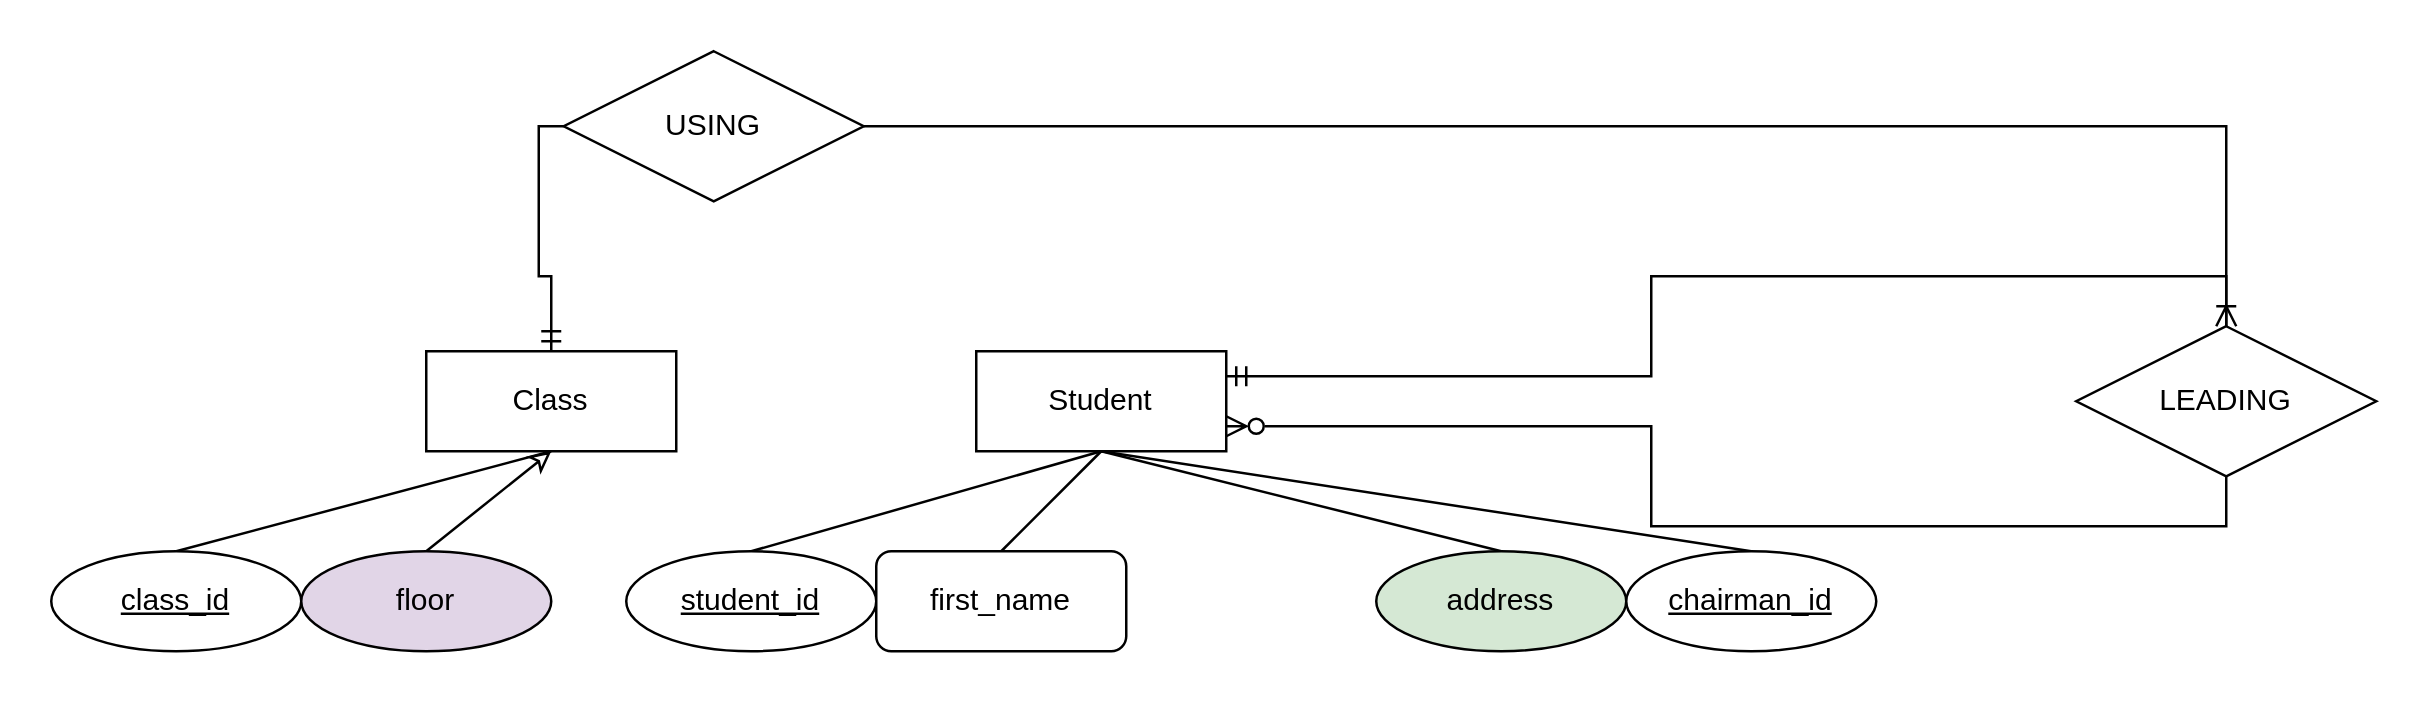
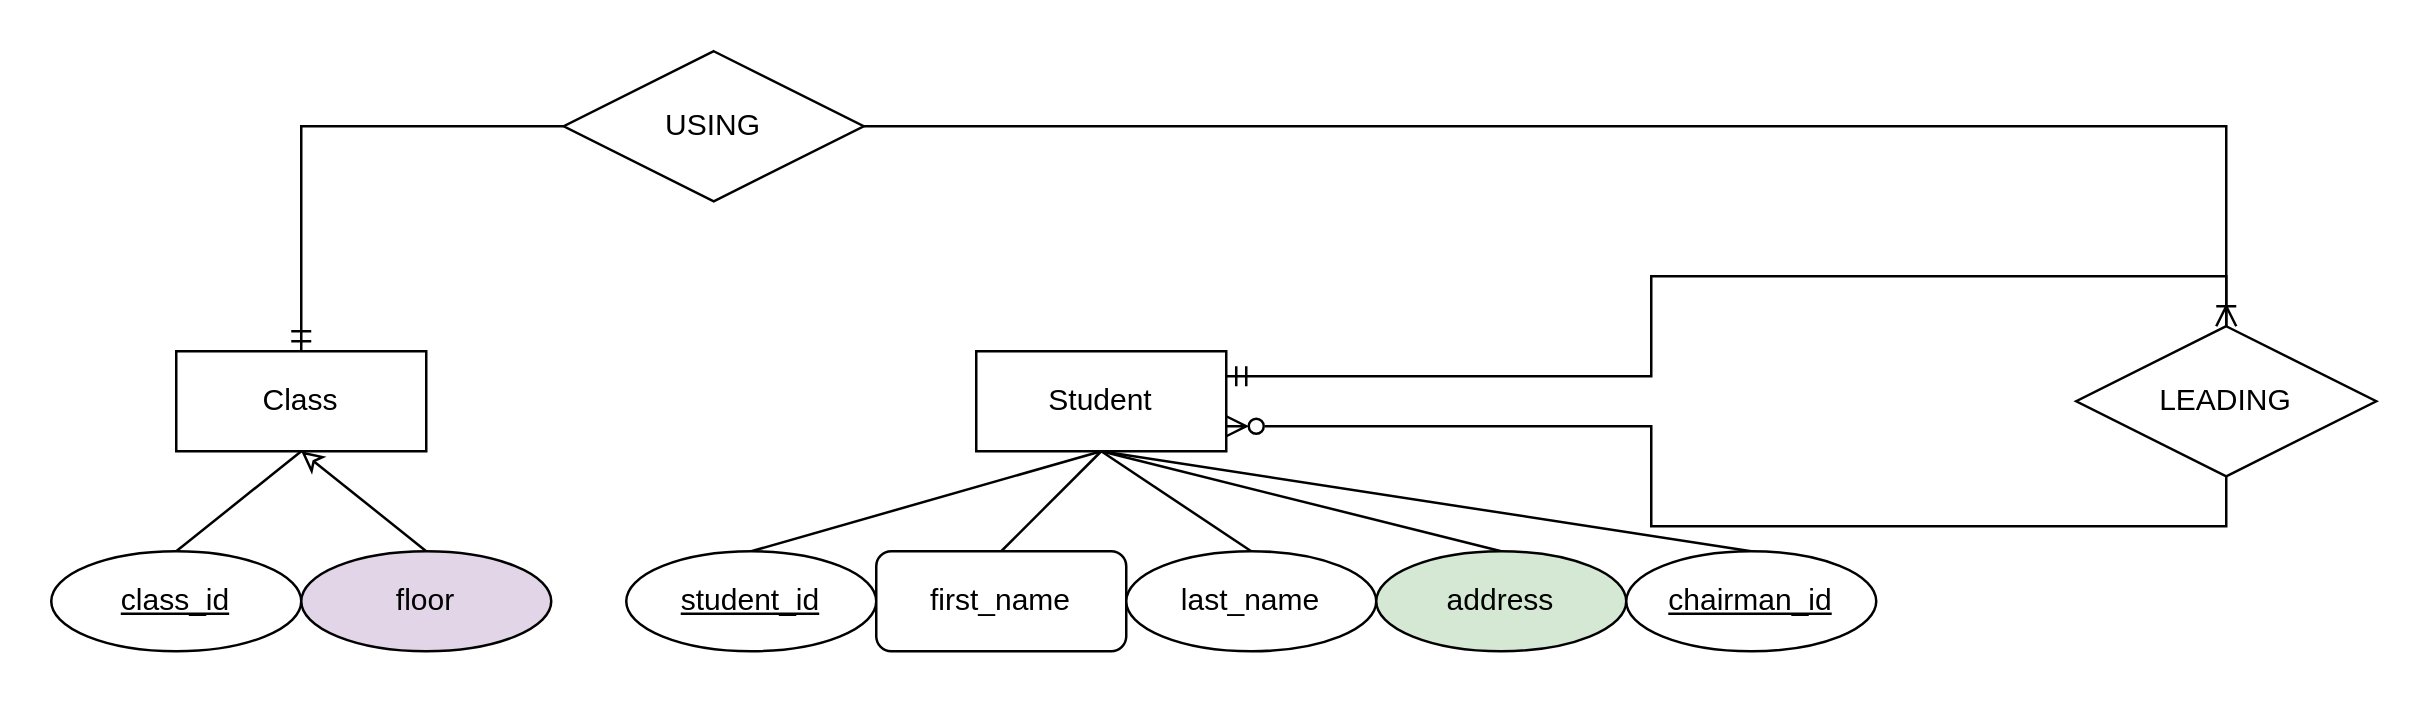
(551, 401) -> (301, 401)
none -> (1180, 504)
none -> (1251, 601)
